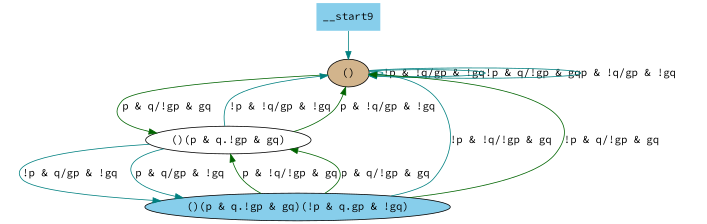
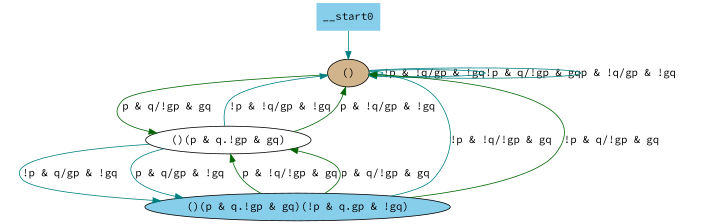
(348, 17) -> (348, 17)
